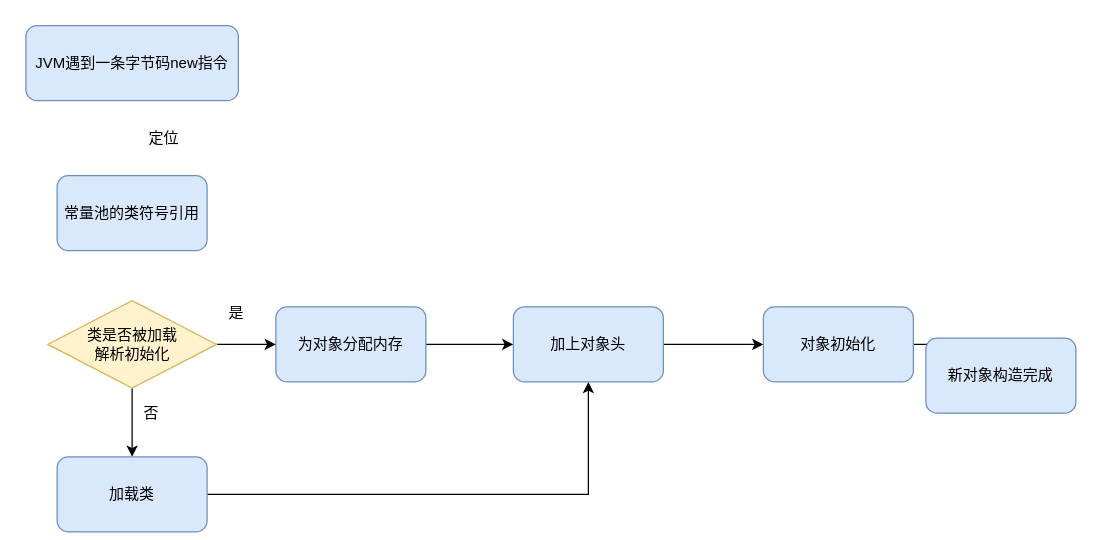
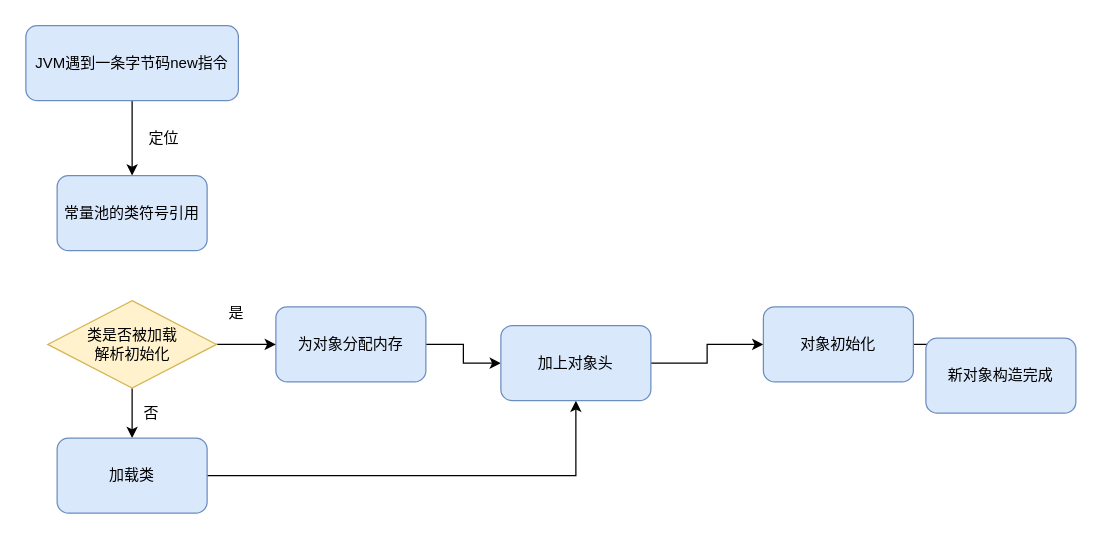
none -> (132, 134)
(588, 344) -> (576, 363)
(132, 494) -> (132, 476)
